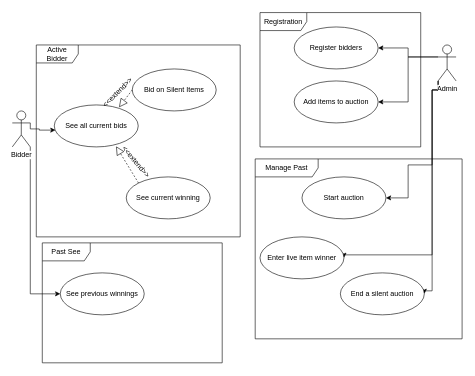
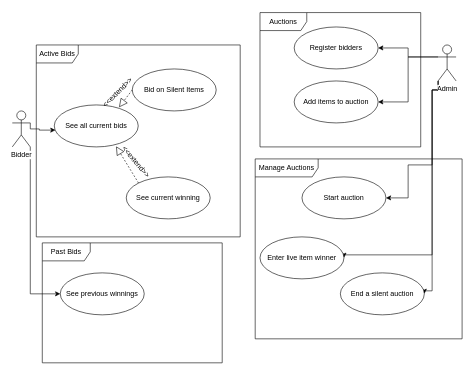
(284, 21) -> (284, 21)
(57, 54) -> (57, 54)
(287, 168) -> (287, 168)
(66, 252) -> (66, 252)
